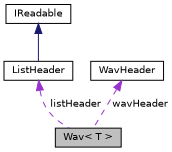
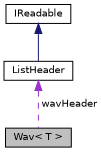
(127, 71) -> none
(74, 104) -> (68, 104)
